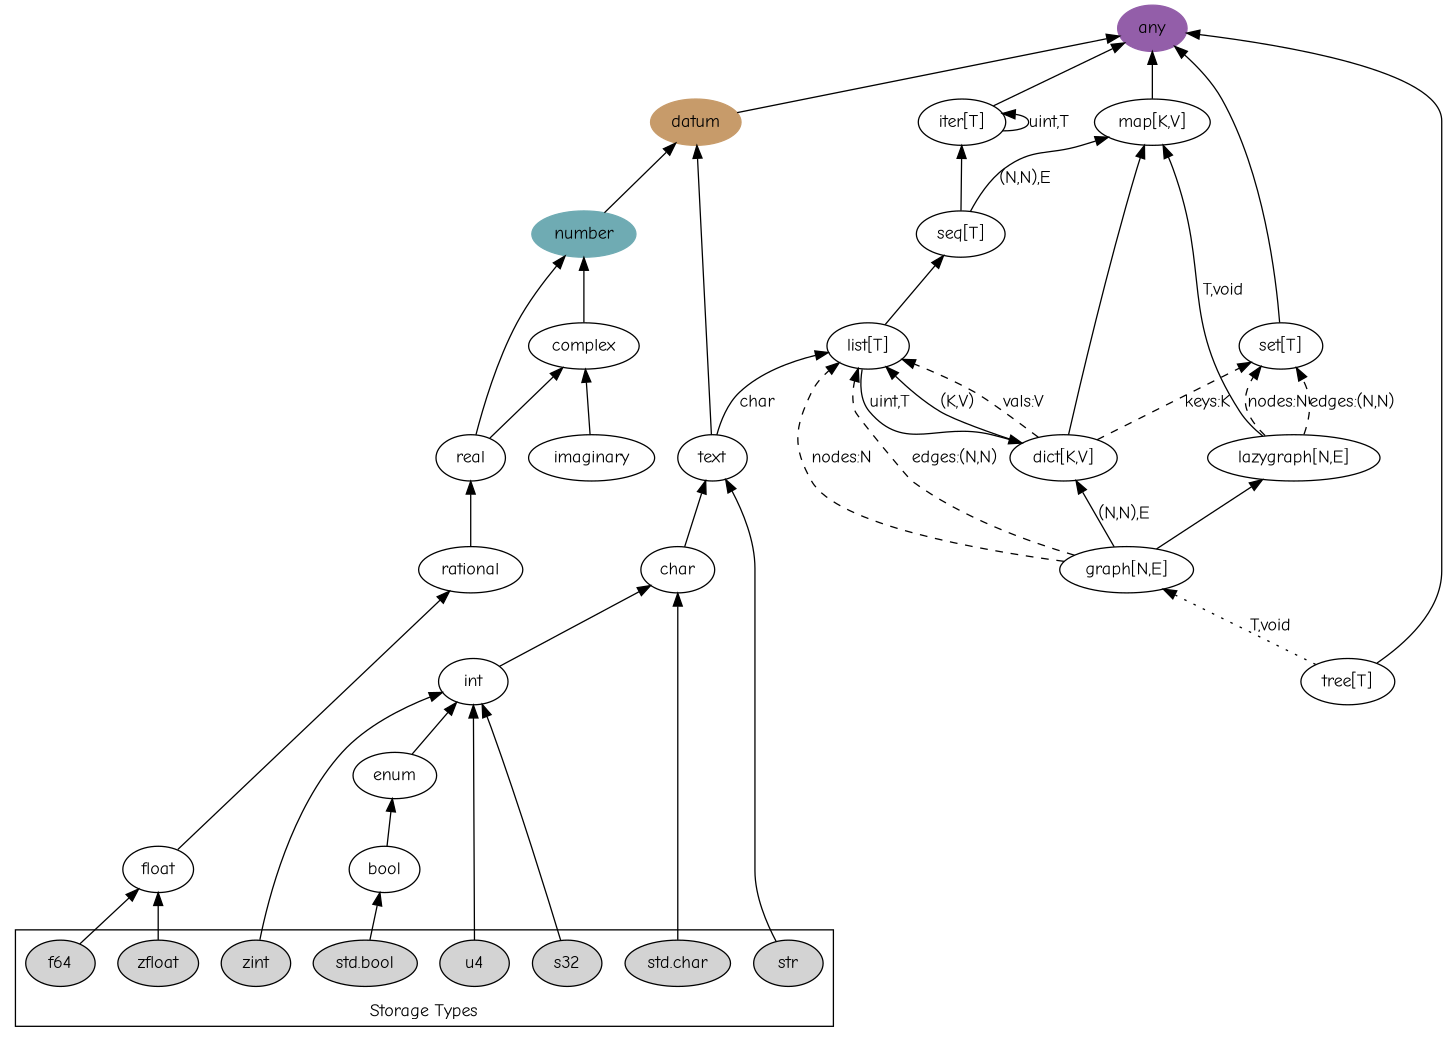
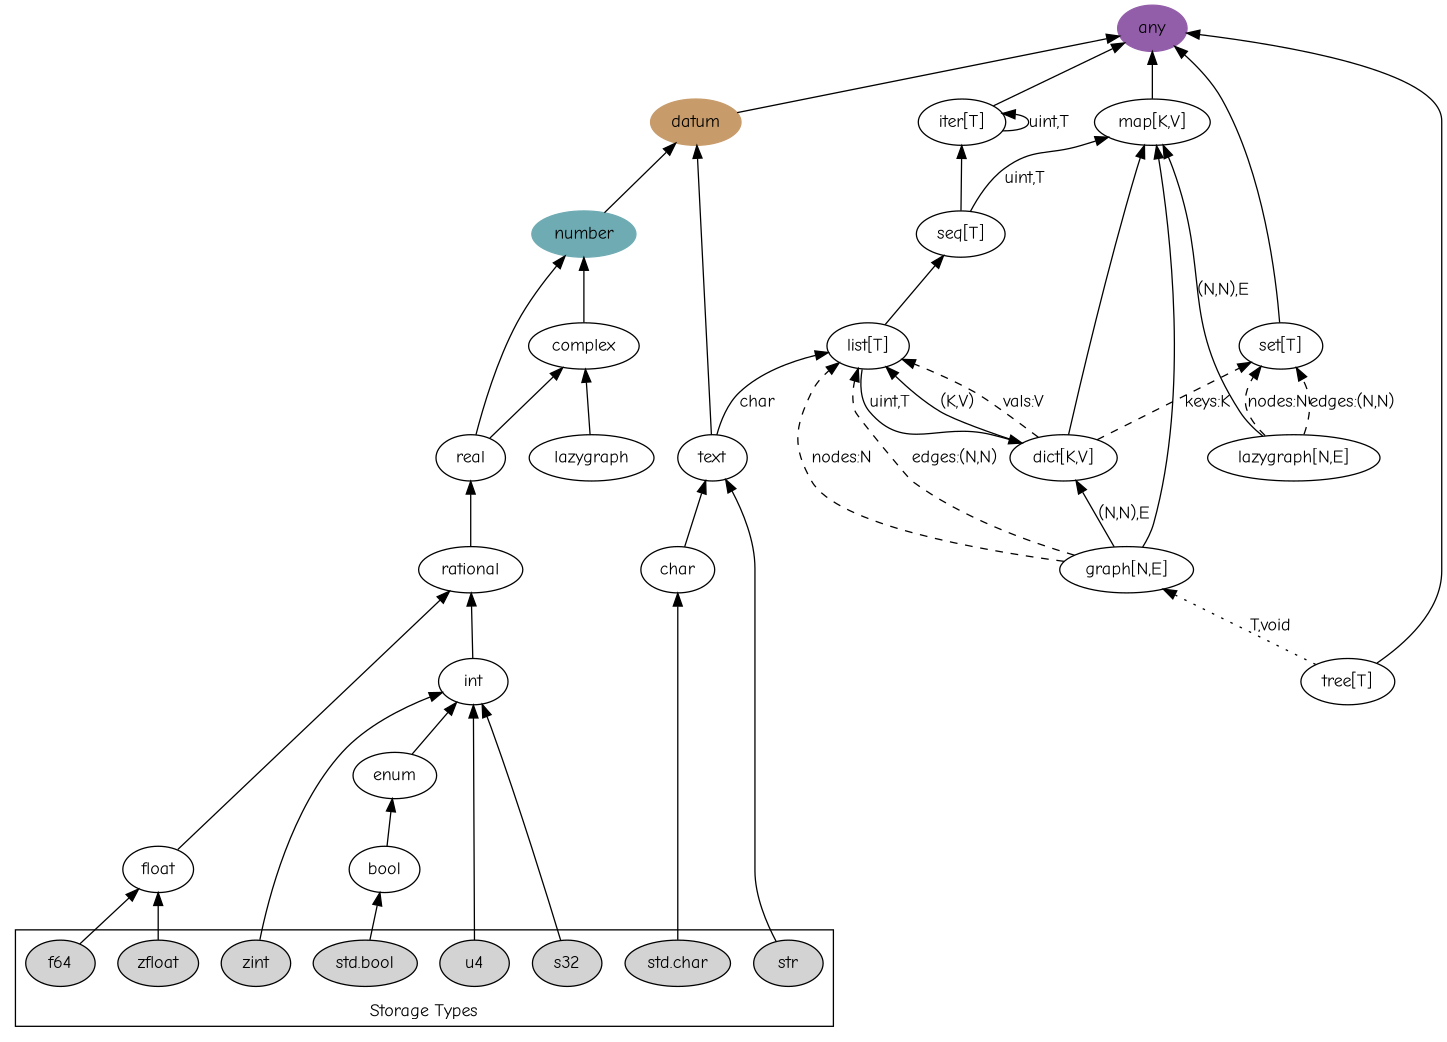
(1025, 178) -> (1025, 178)
(1223, 290) -> (1223, 290)
(592, 458) -> (592, 458)
(1204, 518) -> (1174, 355)
(569, 629) -> (472, 632)
